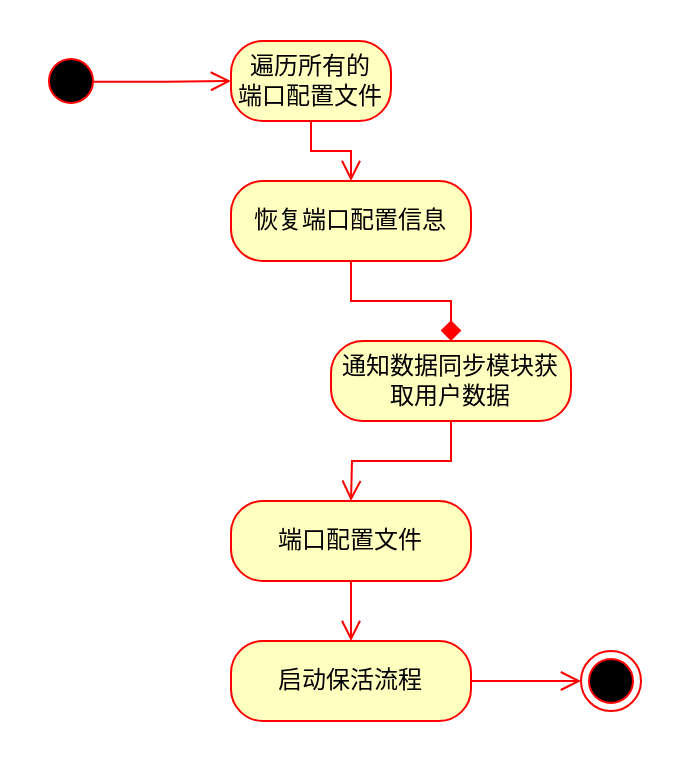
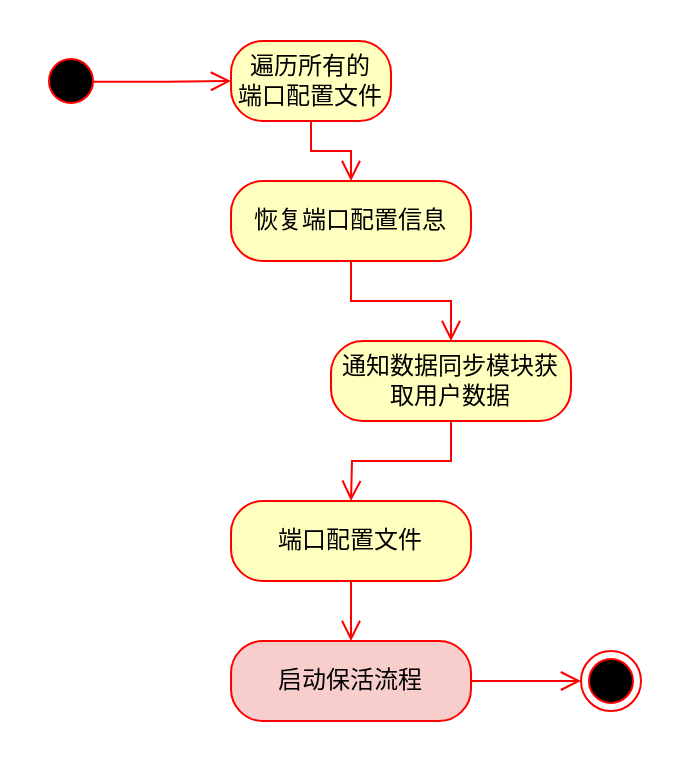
(451, 321) -> (451, 328)
(351, 681) -> (351, 681)
